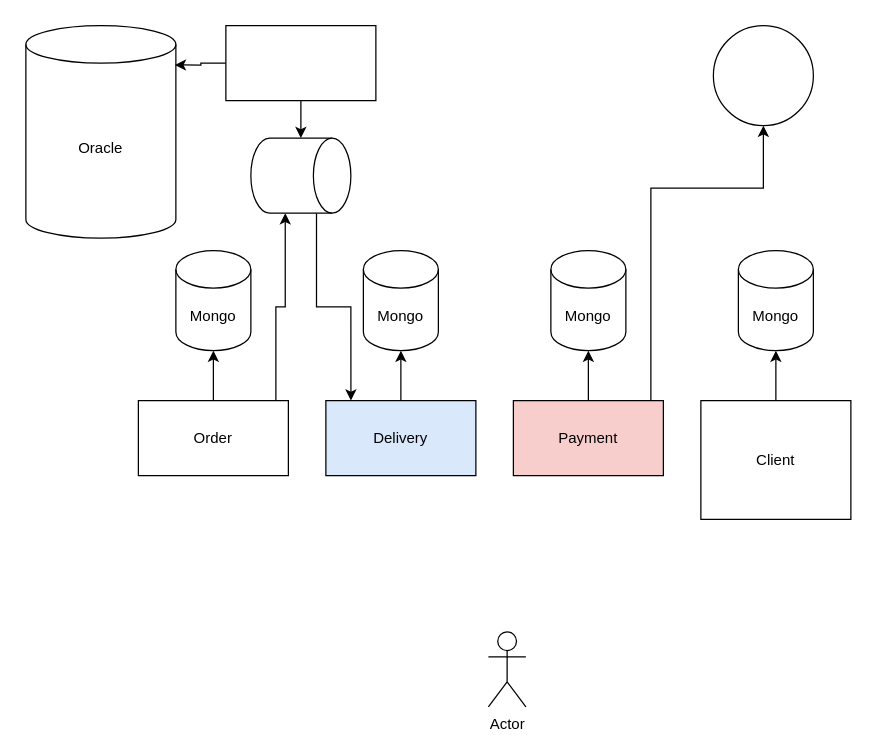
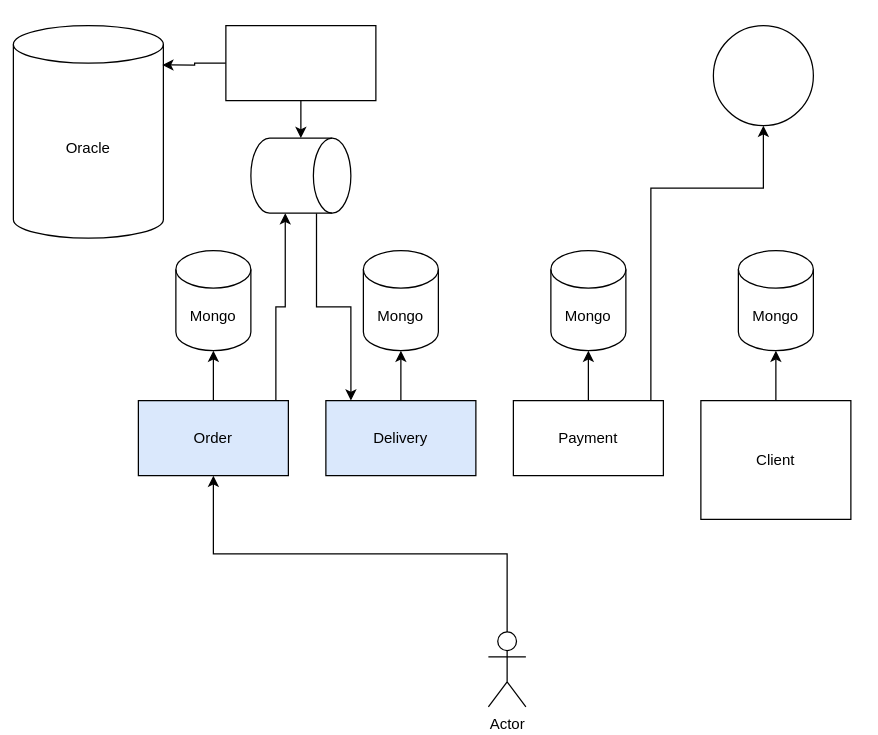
(101, 132) -> (88, 132)
(213, 438) -> (213, 438)
(588, 438) -> (588, 438)
none -> (365, 554)
